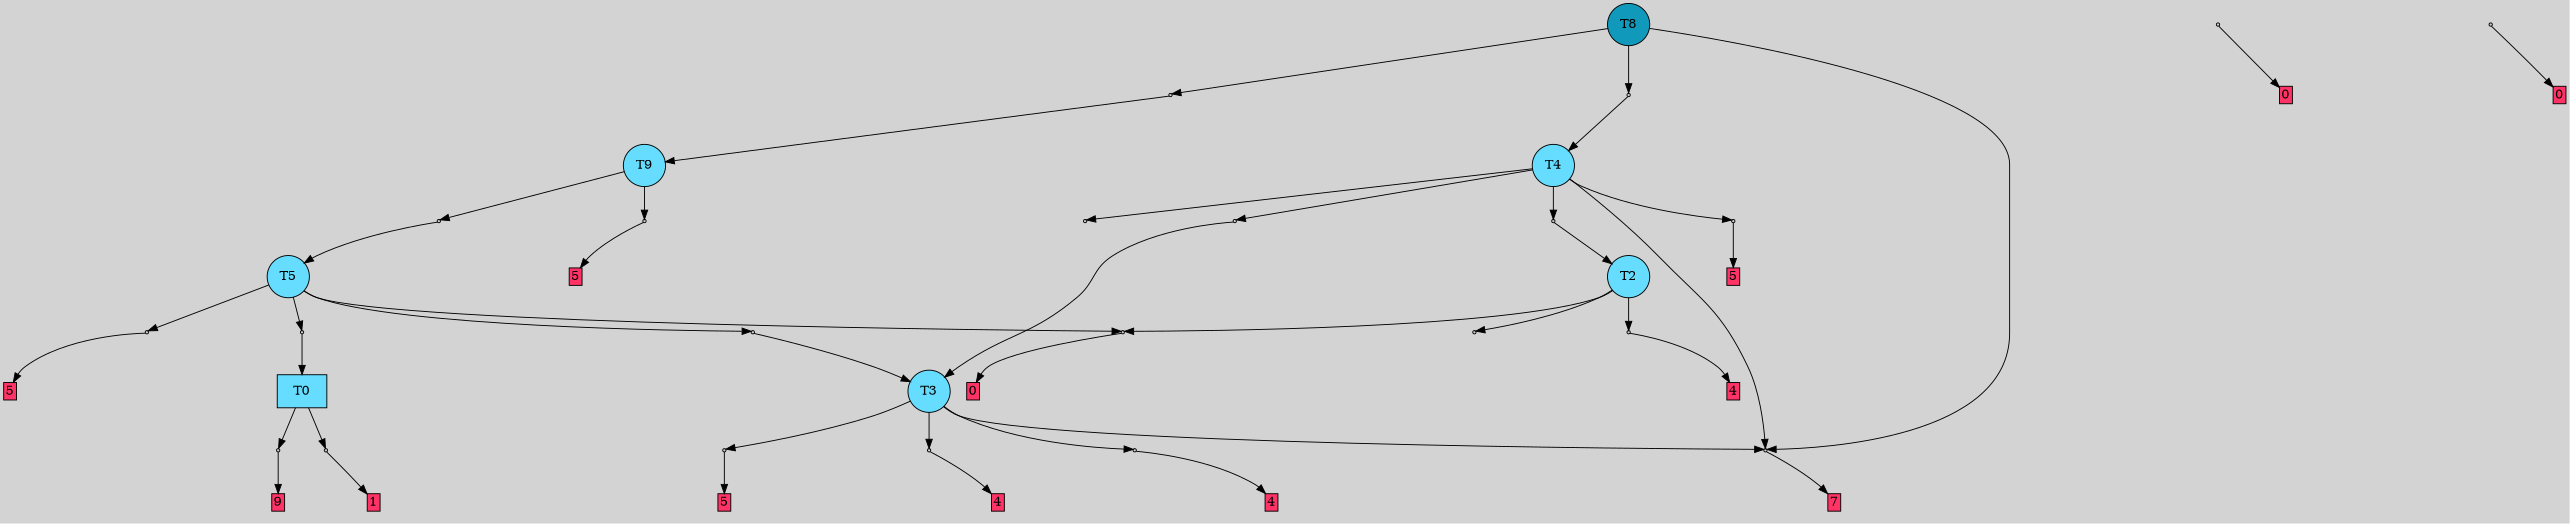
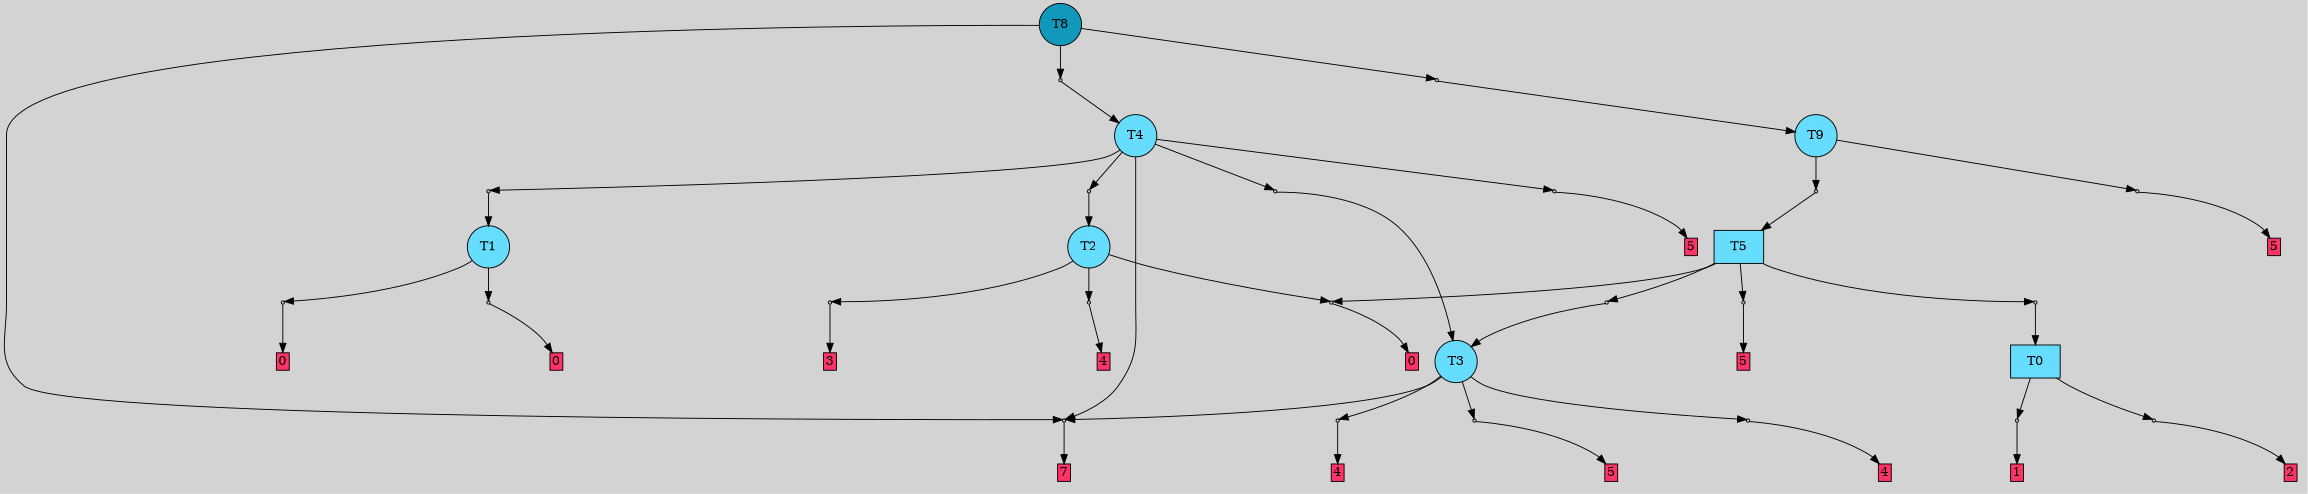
none -> (488, 247)
(288, 277) -> (1739, 247)
none -> (830, 362)
(278, 502) -> (2291, 473)
